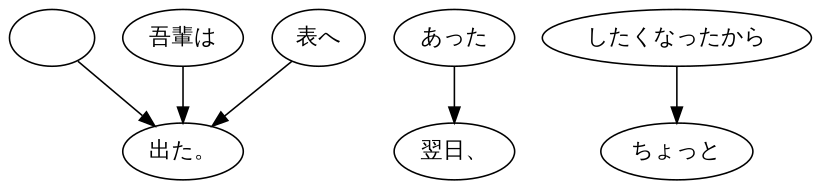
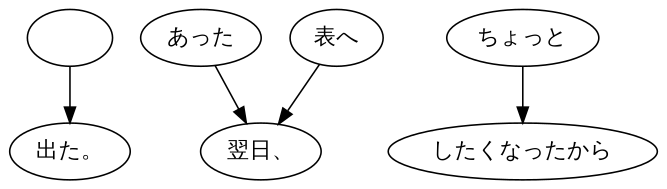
(183, 38) -> none
(677, 87) -> (523, 87)
(258, 89) -> (304, 88)
